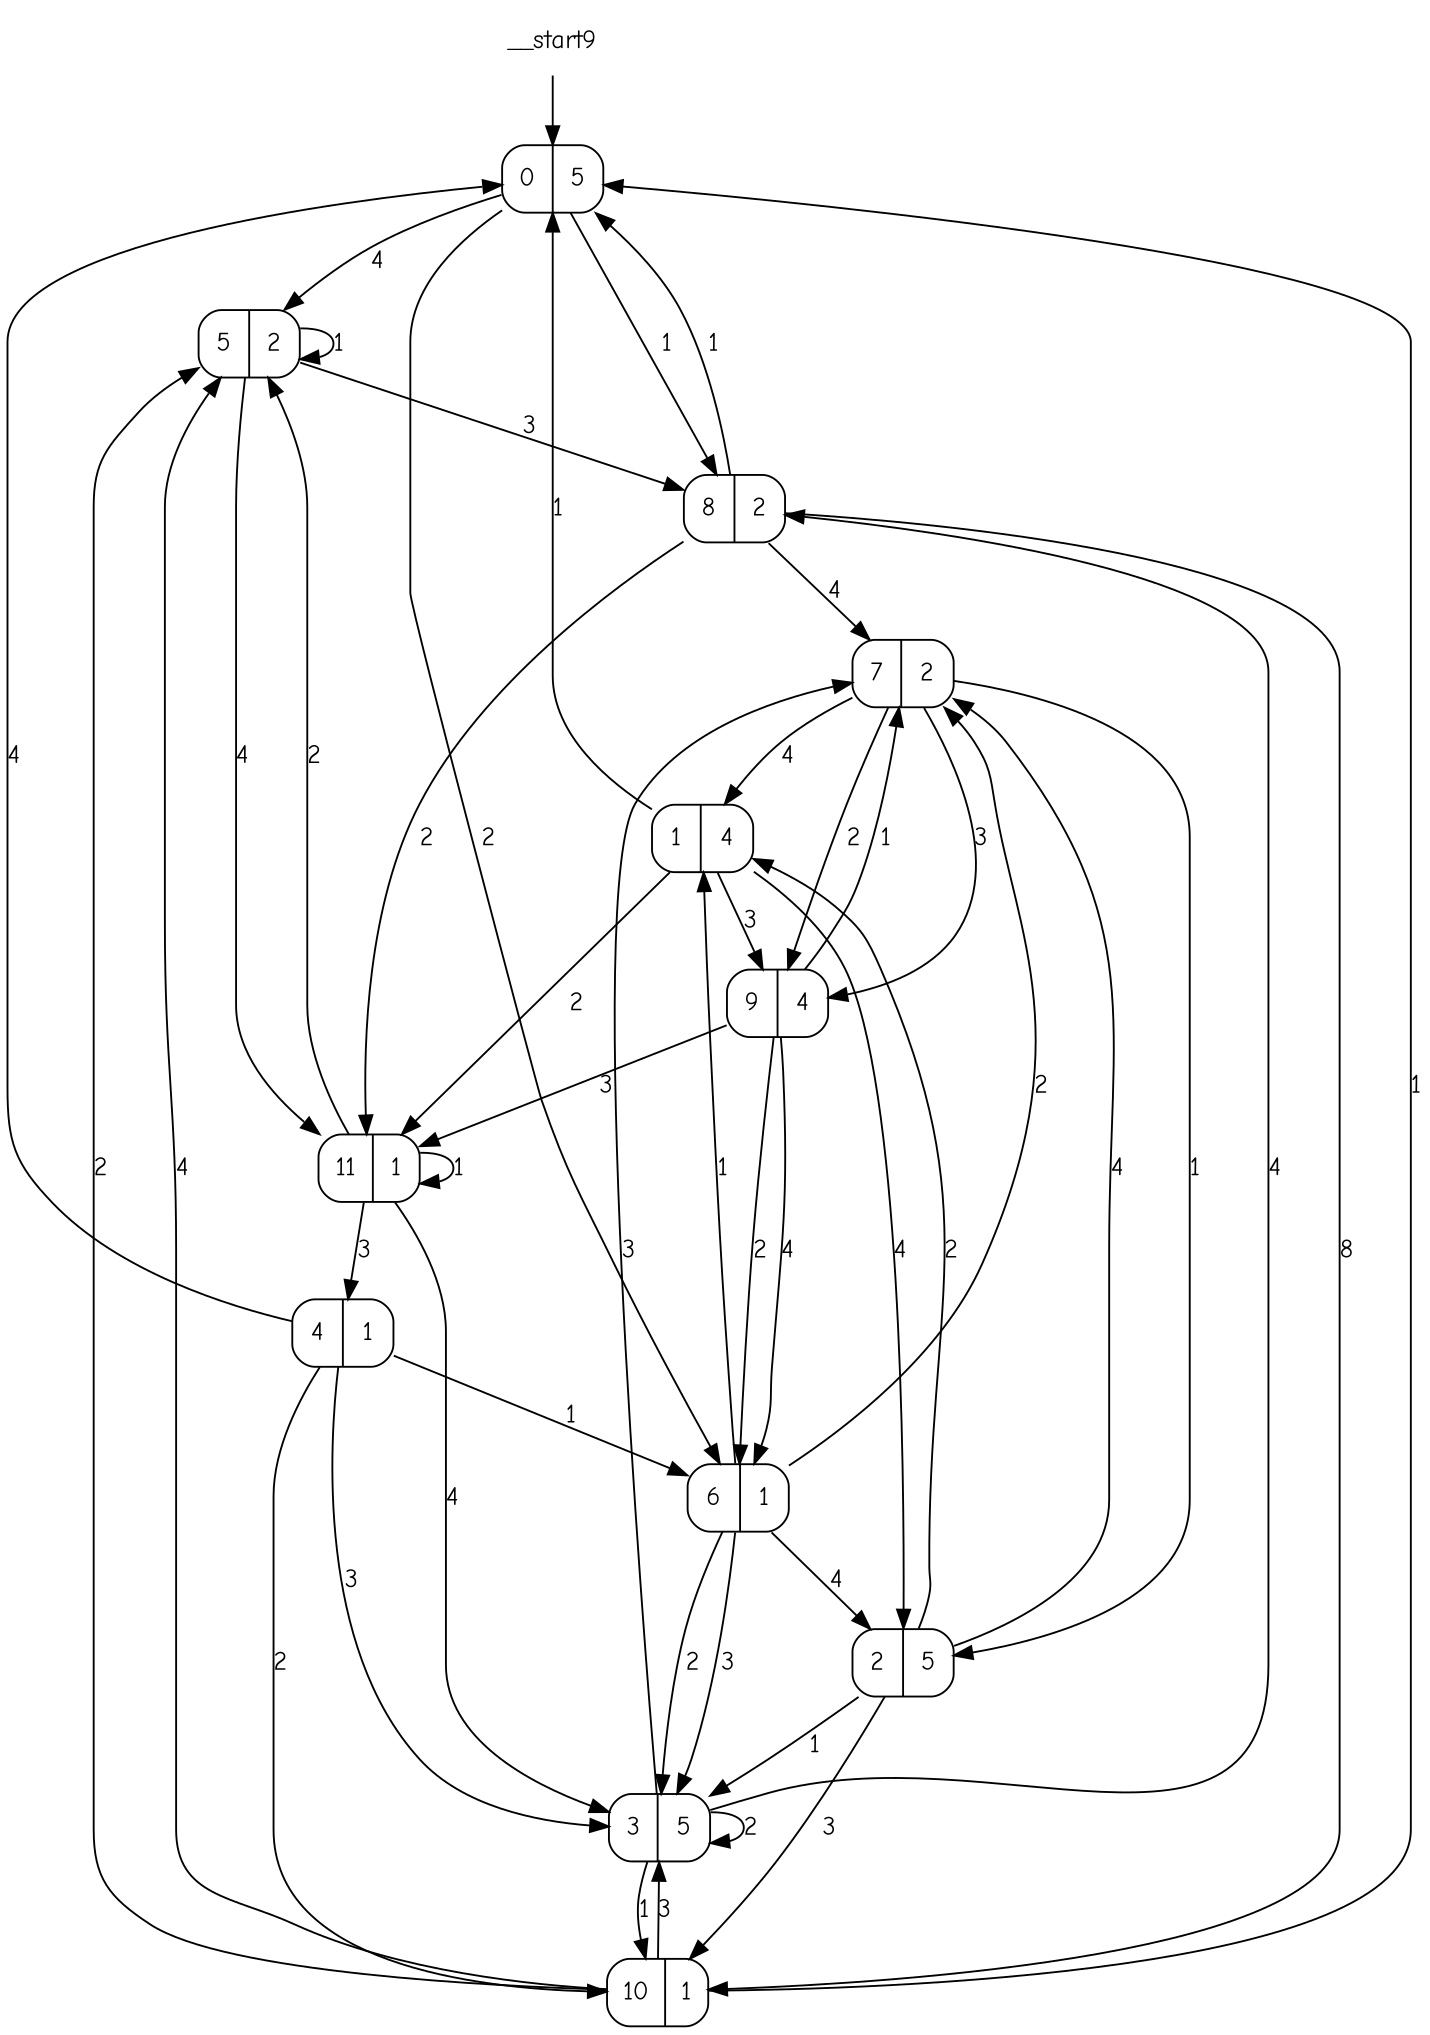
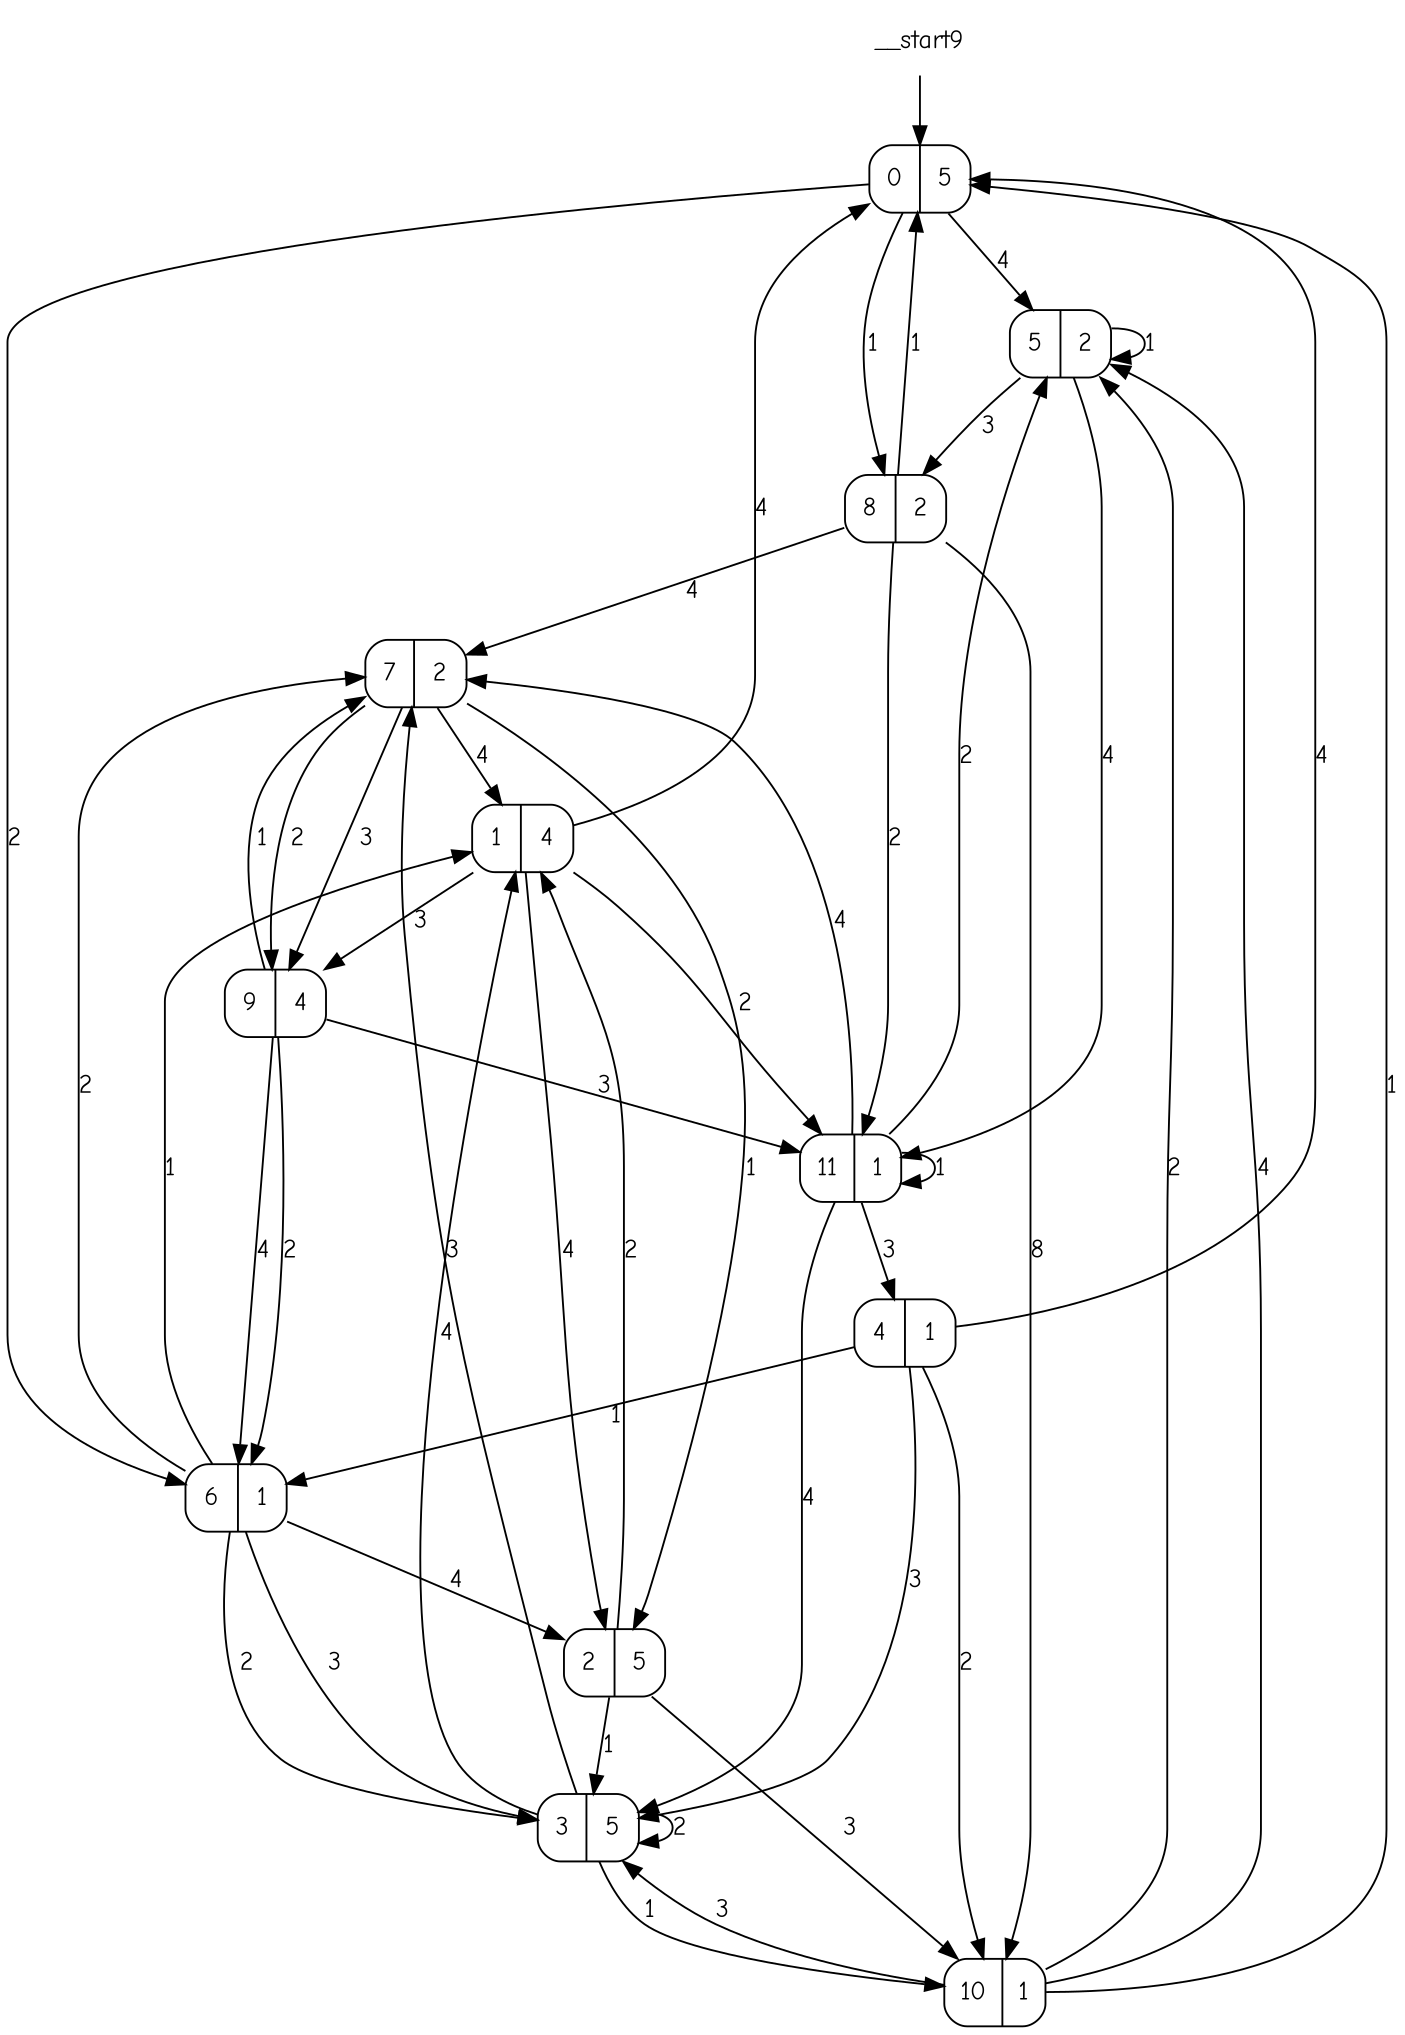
(558, 509) -> (762, 509)
(1110, 1197) -> (784, 806)
(1268, 1234) -> (432, 1375)
